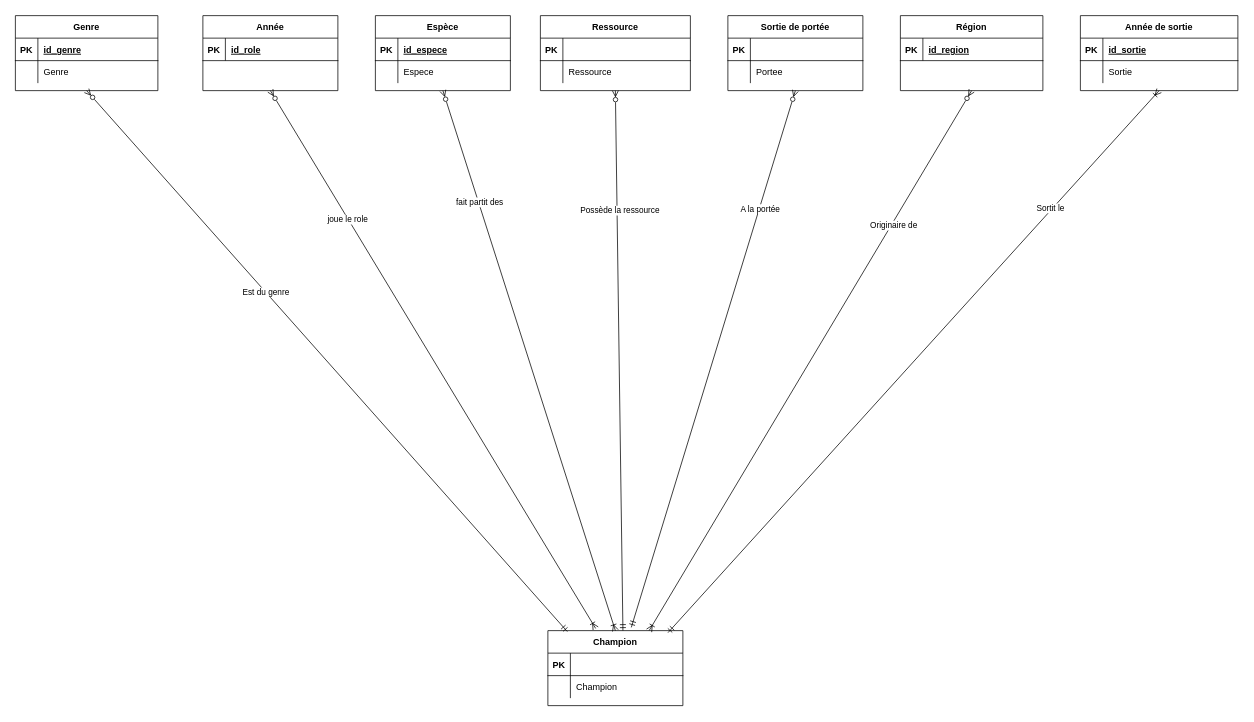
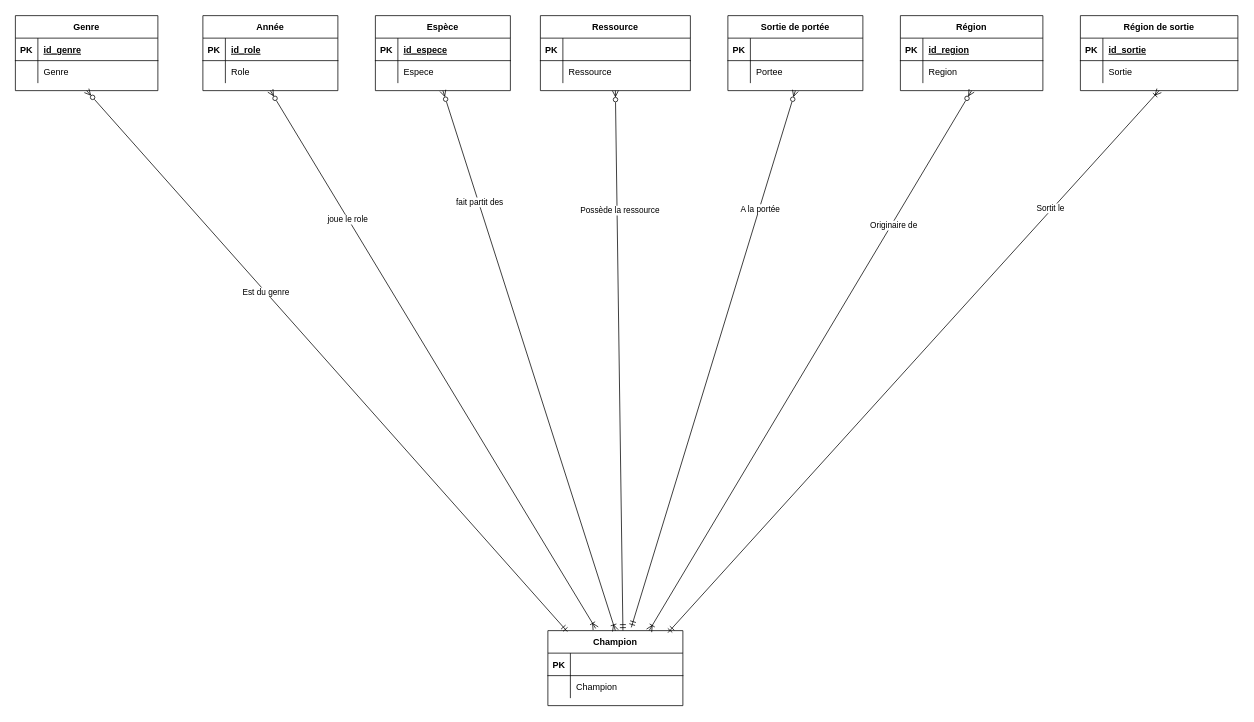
(1159, 27) -> (1159, 27)
none -> (282, 72)
none -> (983, 72)
